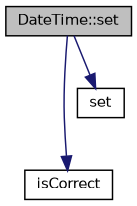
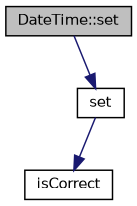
(64, 96) -> (87, 137)
